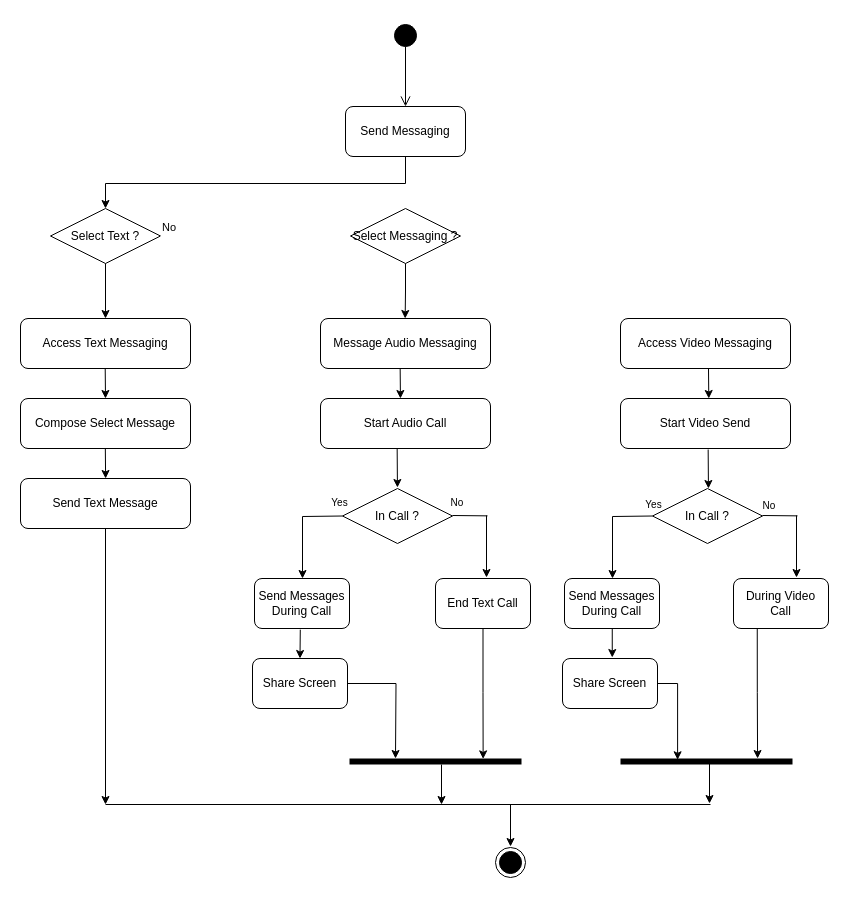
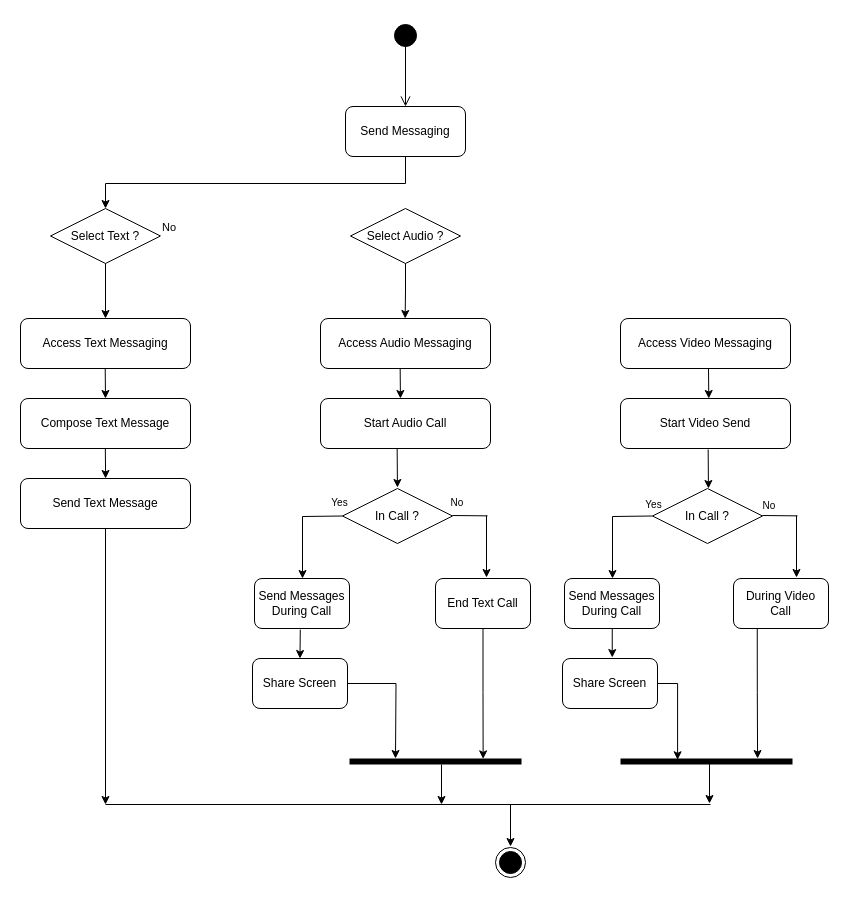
(406, 237) -> (406, 237)
(406, 344) -> (406, 344)
(106, 424) -> (106, 424)
